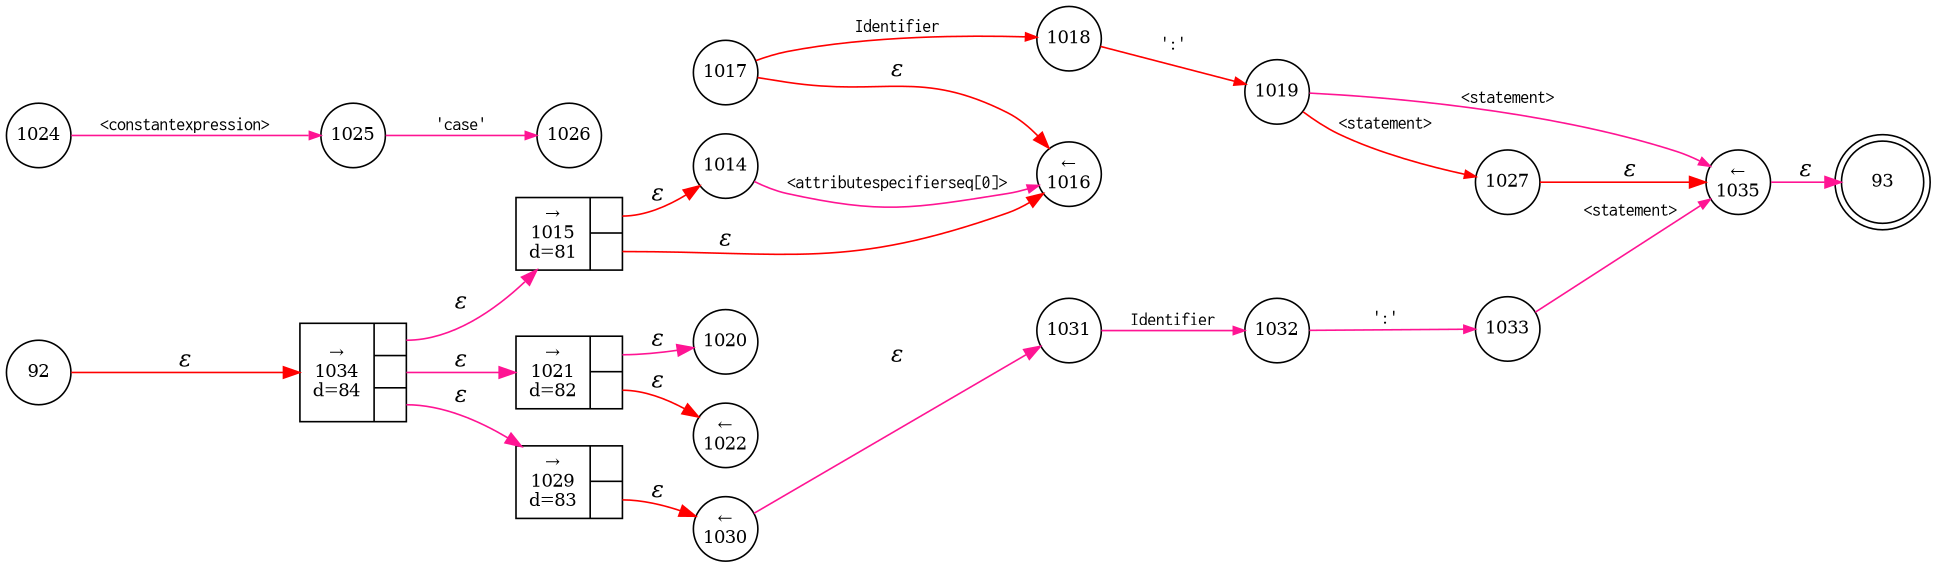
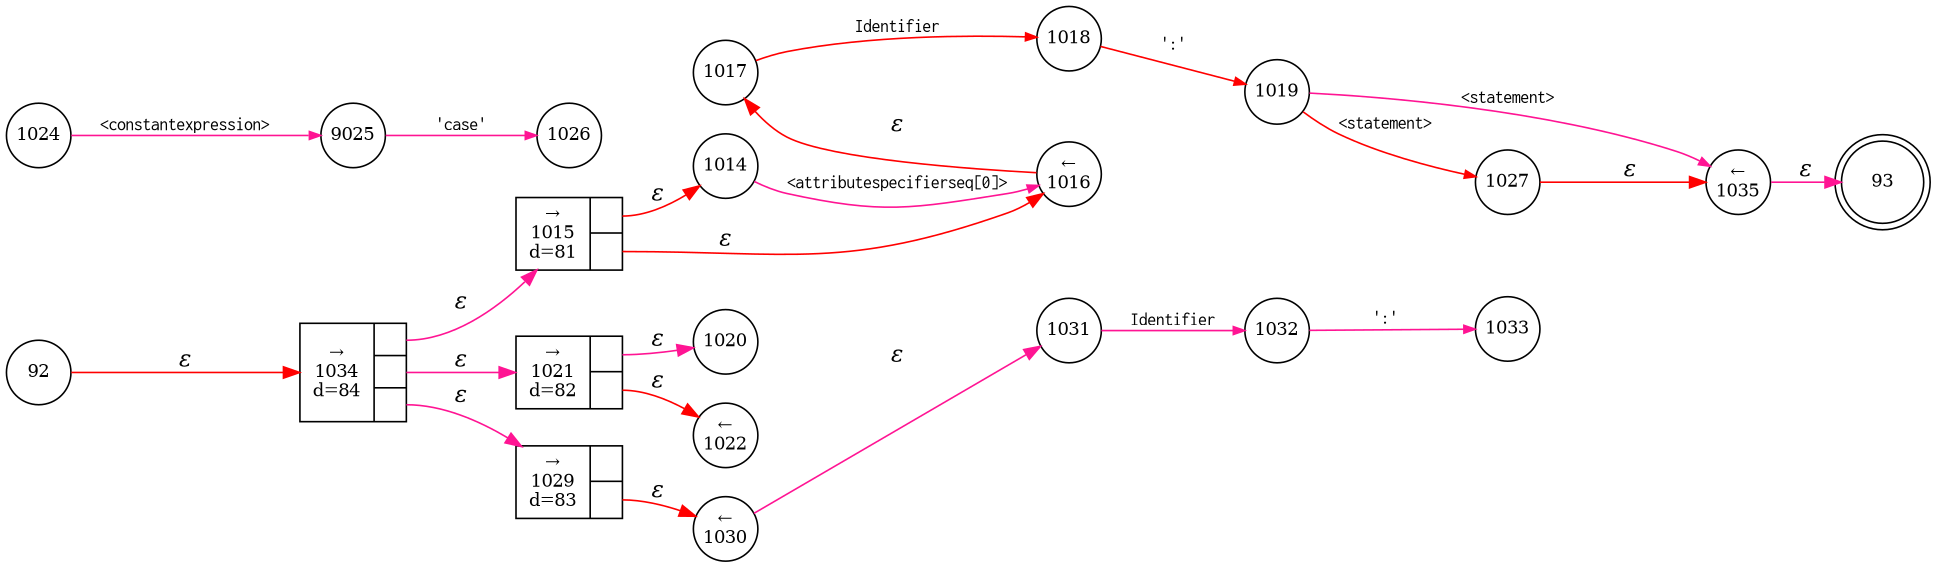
(904, 86) -> (890, 160)
(353, 135) -> (353, 135)
(1618, 259) -> none
